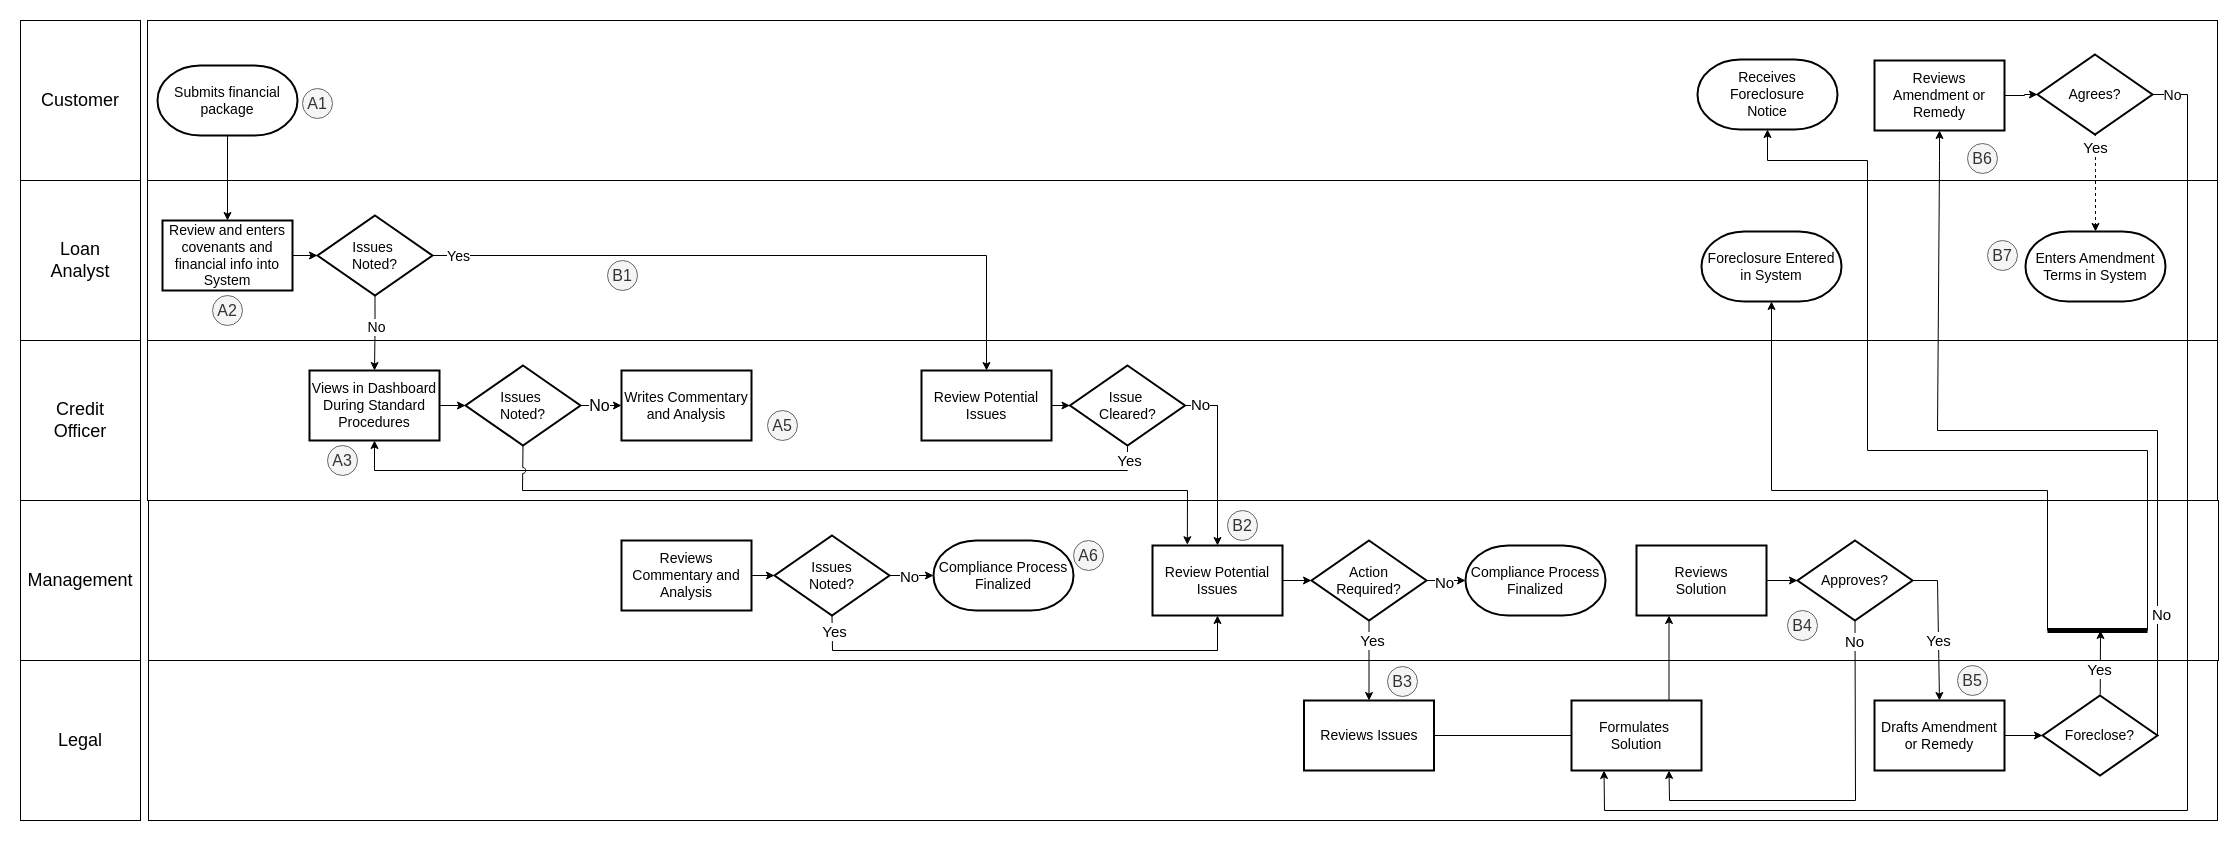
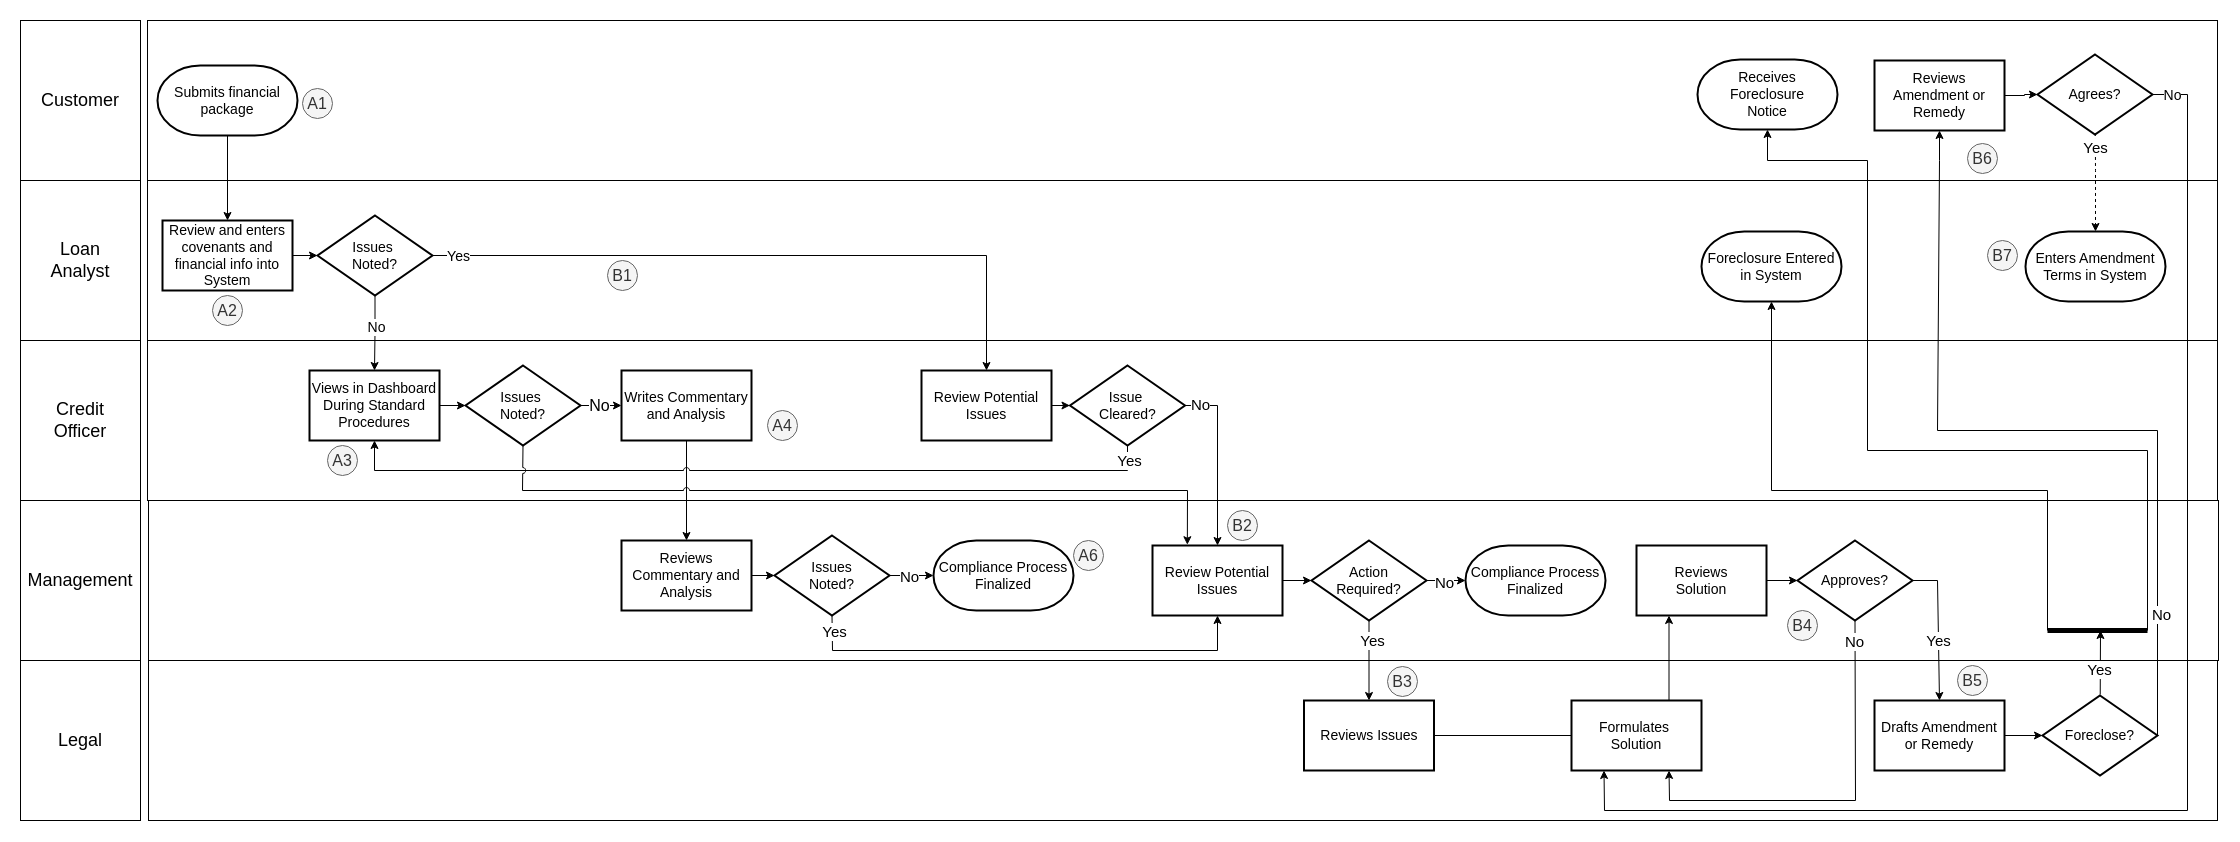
(783, 426) -> (783, 426)
none -> (687, 485)
